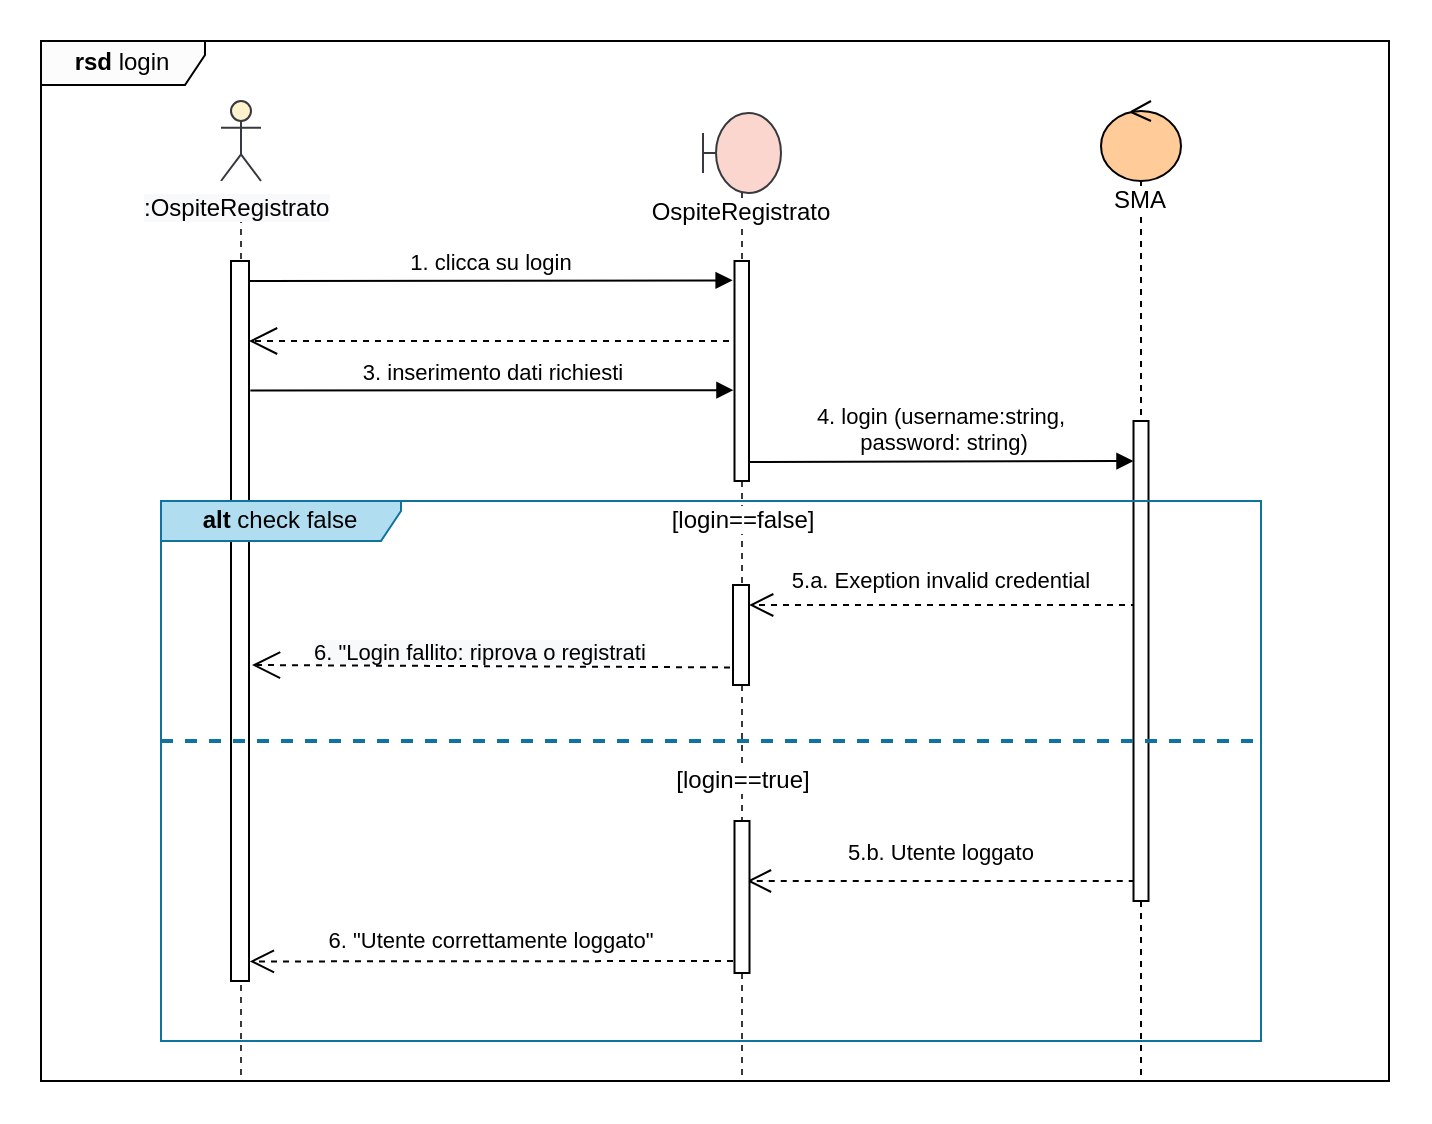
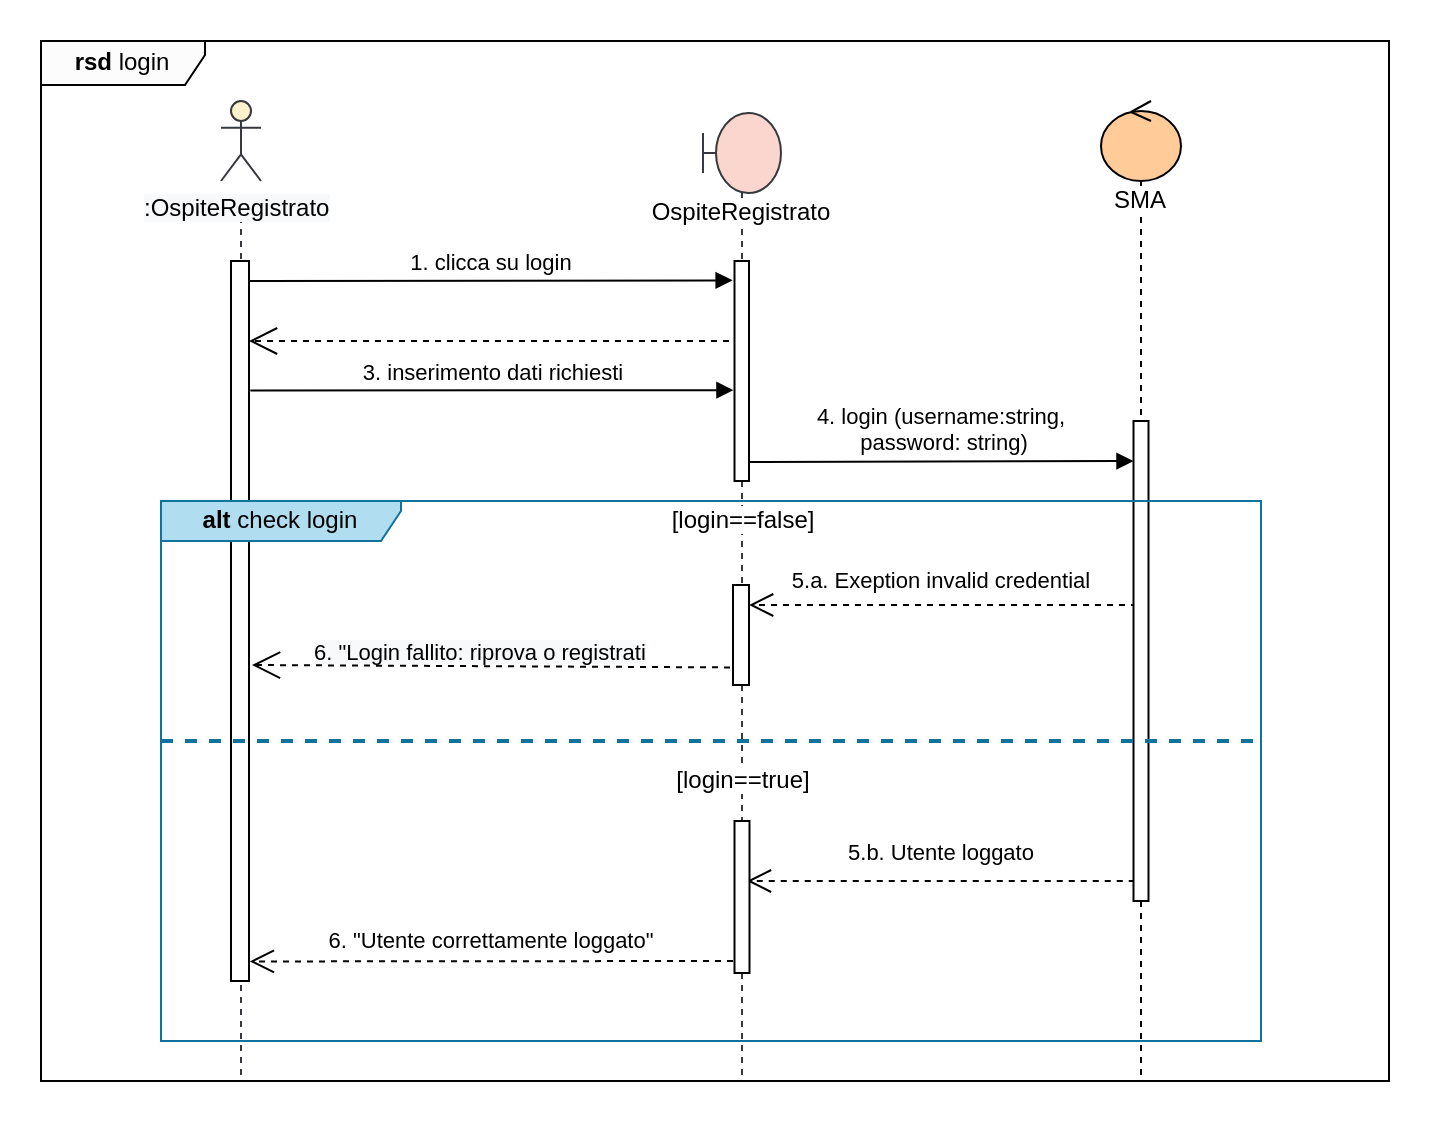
(281, 521) -> (281, 521)
